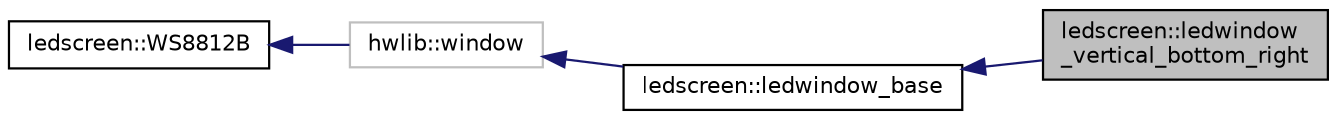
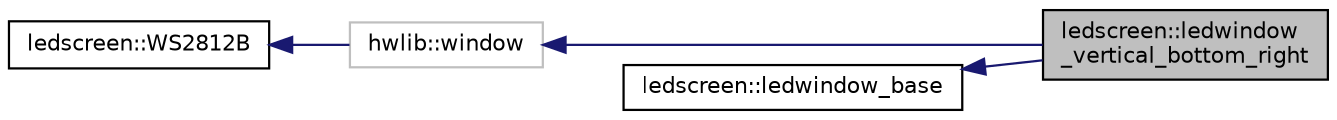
(139, 45) -> (139, 45)
(594, 63) -> (804, 45)
